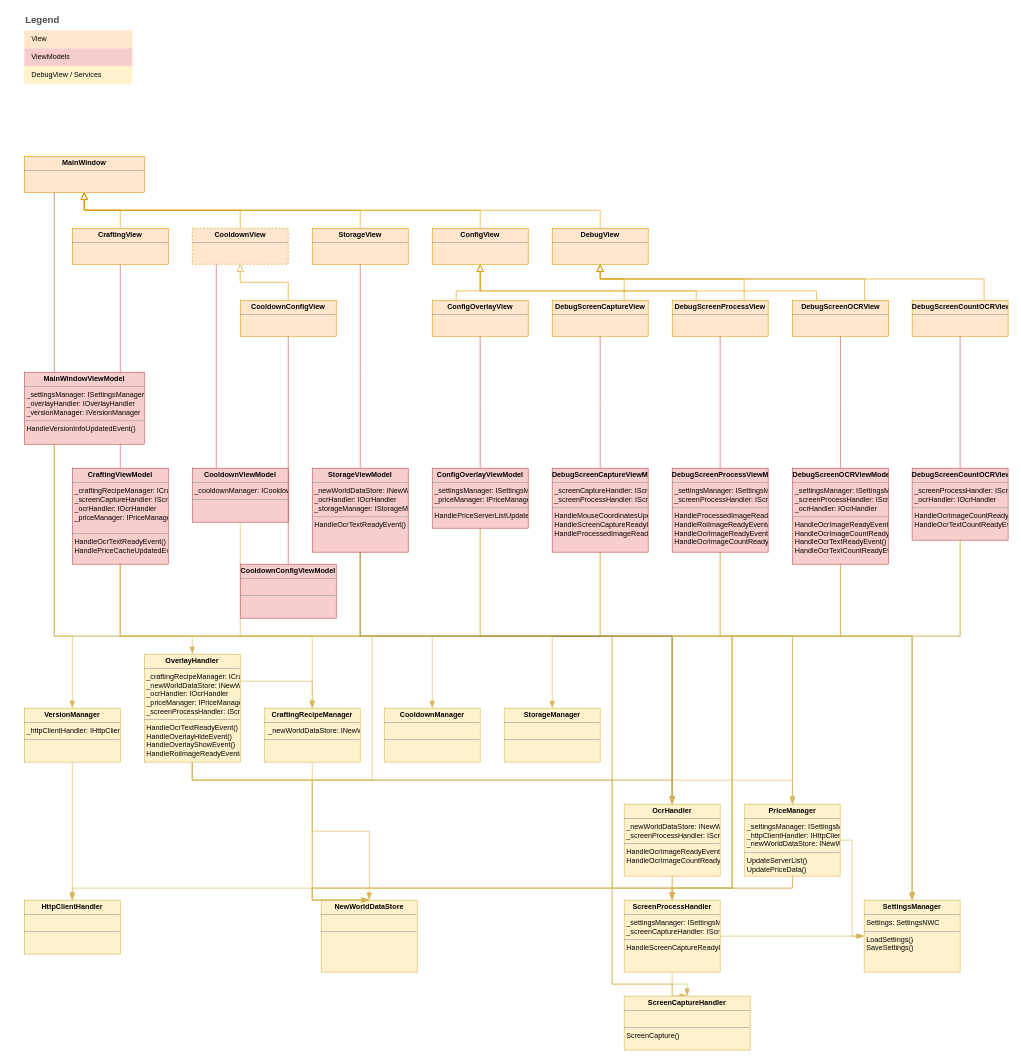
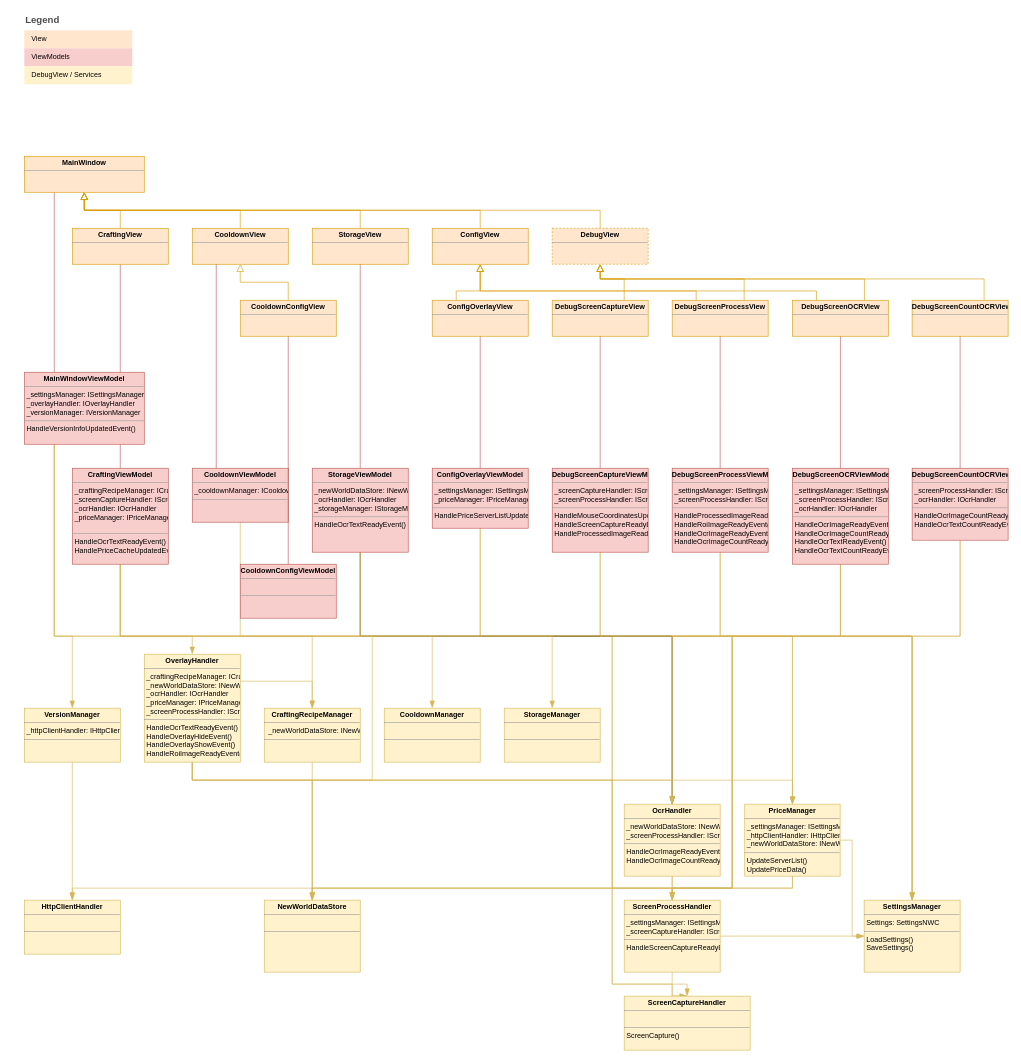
(240, 246) -> (240, 246)
(600, 246) -> (600, 246)
(369, 936) -> (312, 936)
